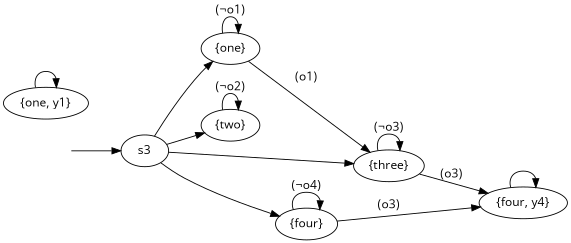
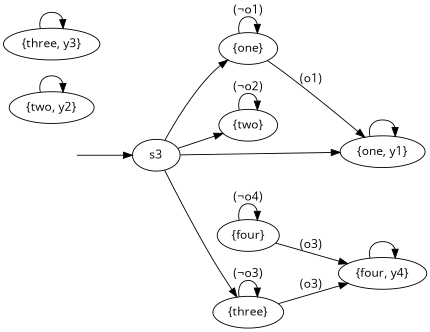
none -> (52, 44)
(306, 104) -> (313, 95)
none -> (52, 108)
(214, 192) -> (256, 154)
